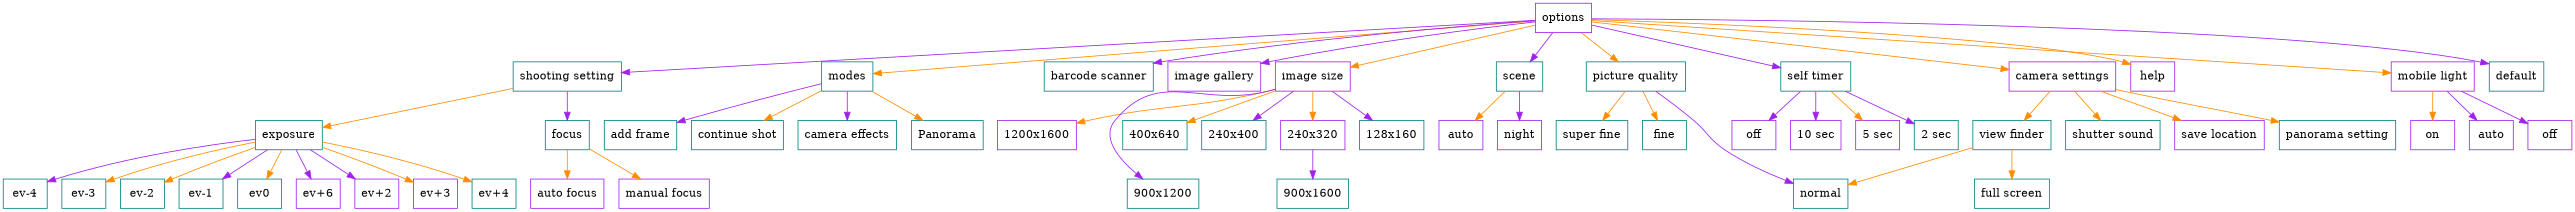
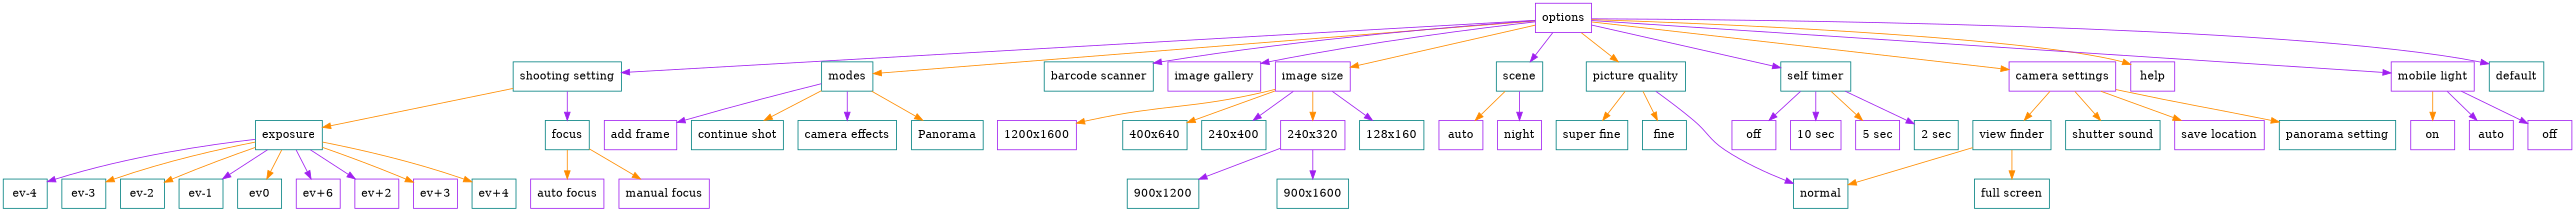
(1948, 44) -> (1948, 44)
(1159, 93) -> (1243, 162)
(641, 135) -> (641, 135)
